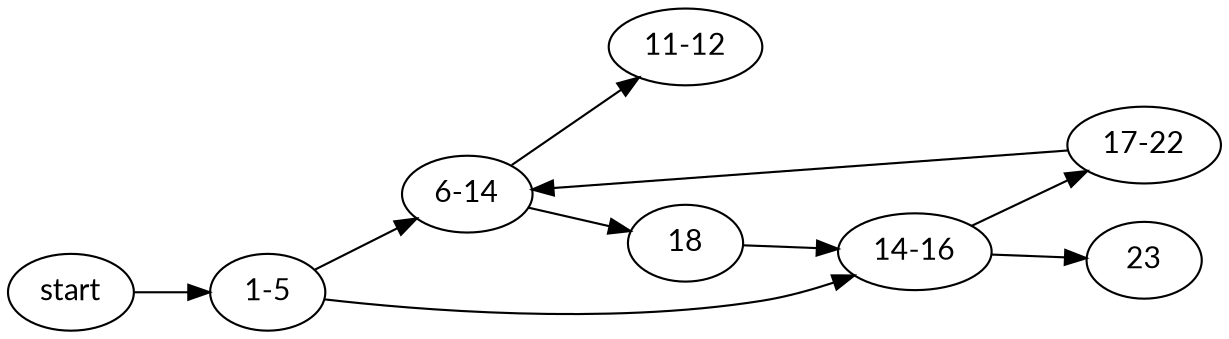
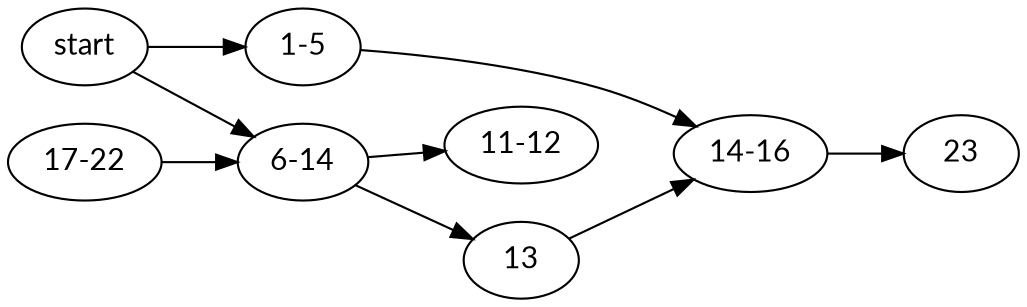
(1019, 203) -> none
(686, 243) -> (521, 260)
(356, 249) -> (184, 99)
